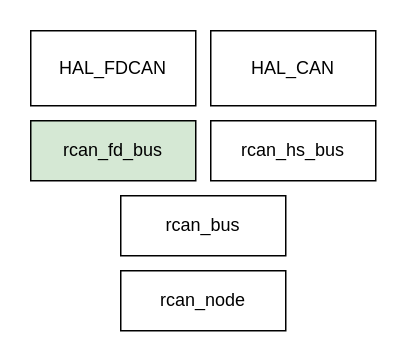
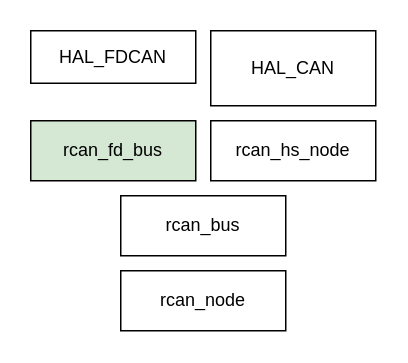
(113, 68) -> (113, 57)
(293, 151) -> (293, 151)
